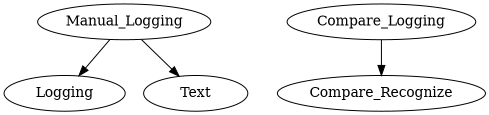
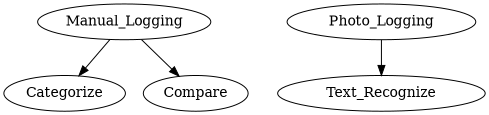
(381, 22) -> (381, 22)
(65, 93) -> (65, 93)
(196, 93) -> (196, 93)
(381, 93) -> (381, 93)
